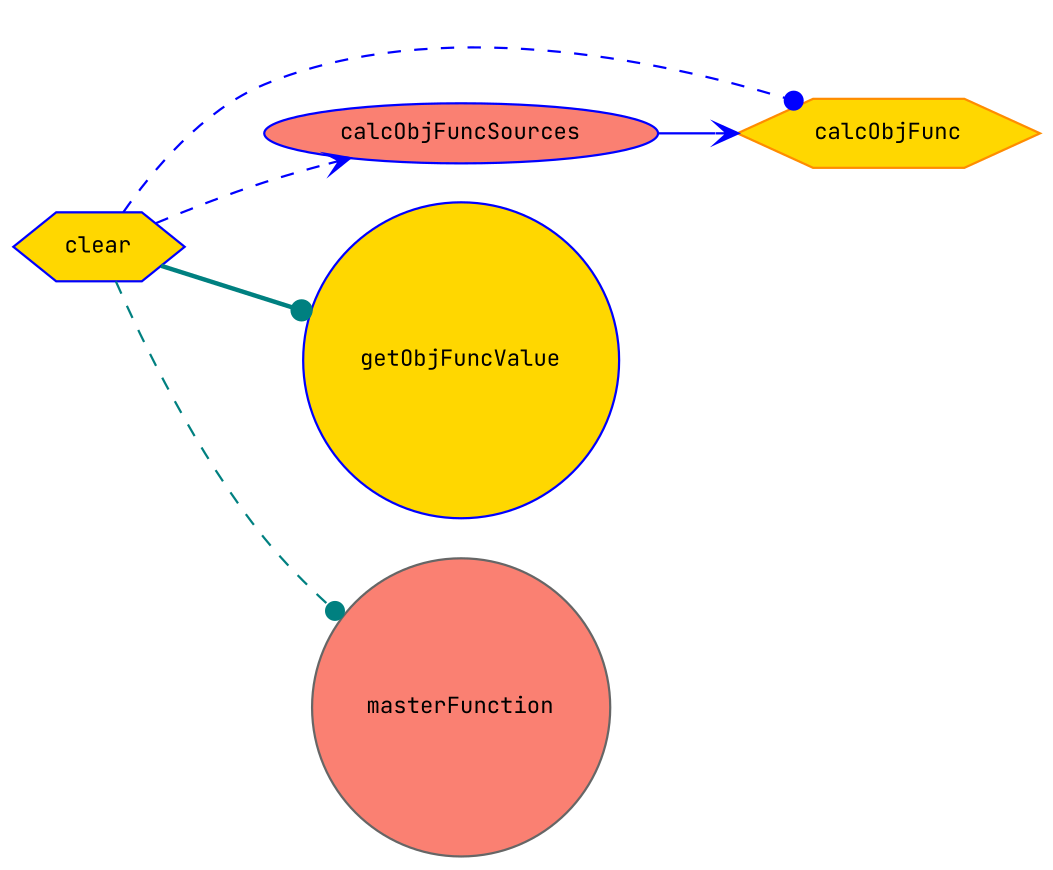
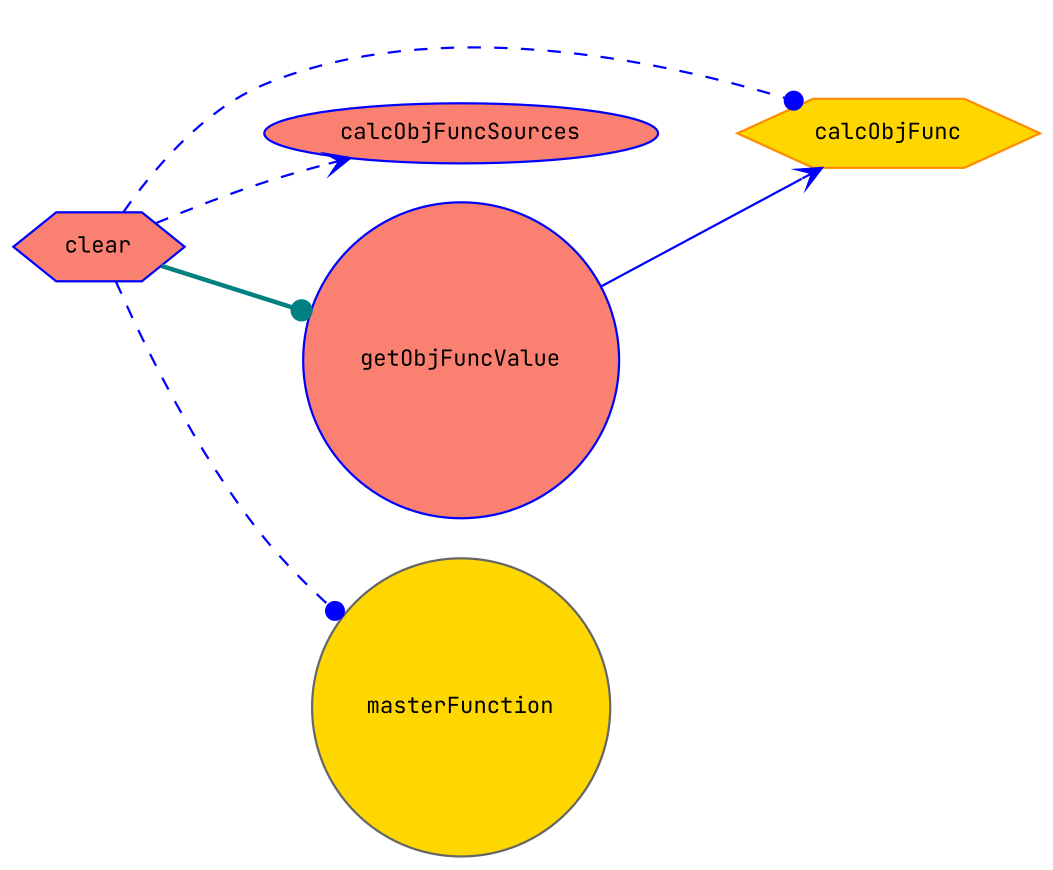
(687, 133) -> (701, 233)
(99, 247) -> (99, 247)
(461, 360) -> (461, 360)
(206, 454) -> (206, 454)
(461, 707) -> (461, 707)
